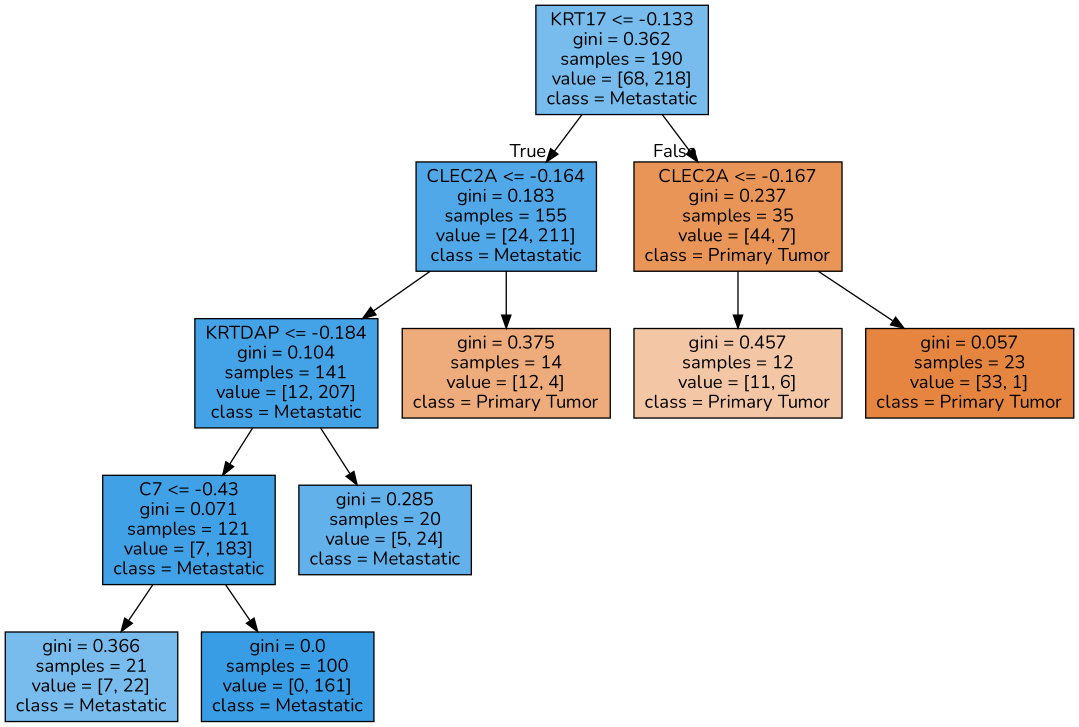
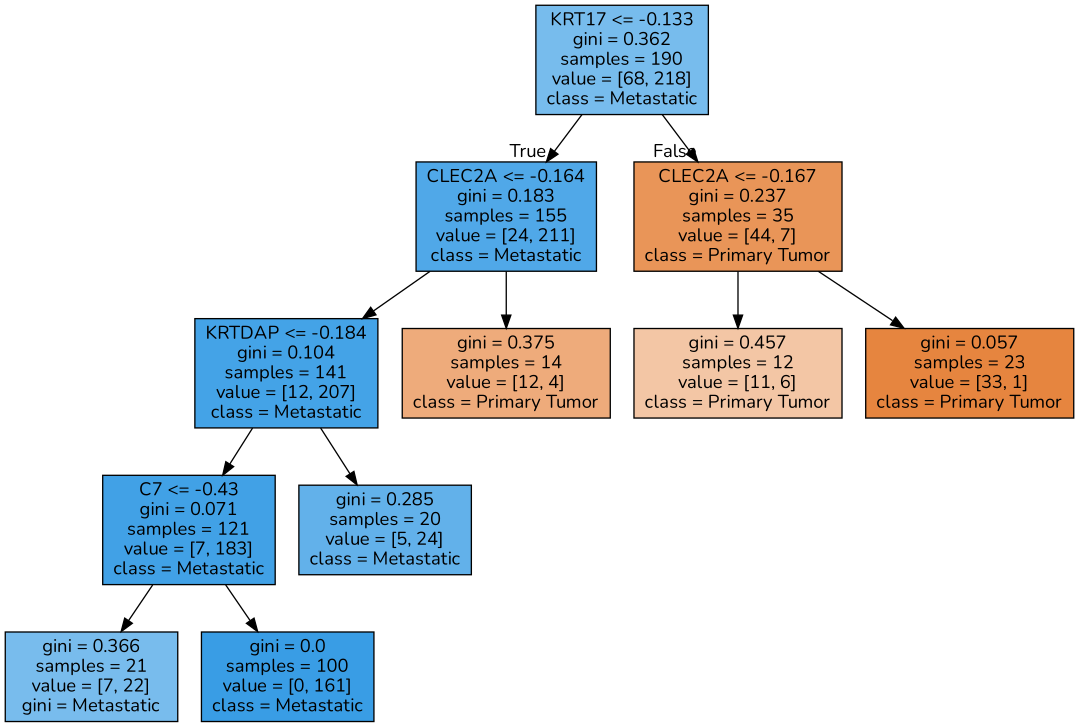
(92, 677) -> (92, 677)
